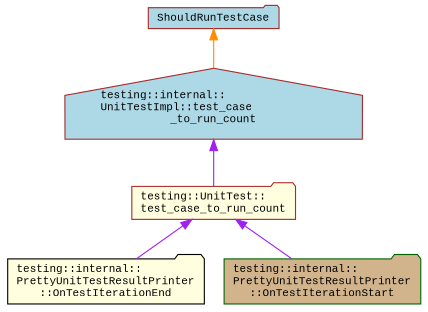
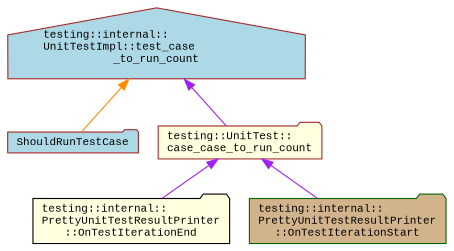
(214, 54) -> (101, 110)
(214, 203) -> (240, 142)
